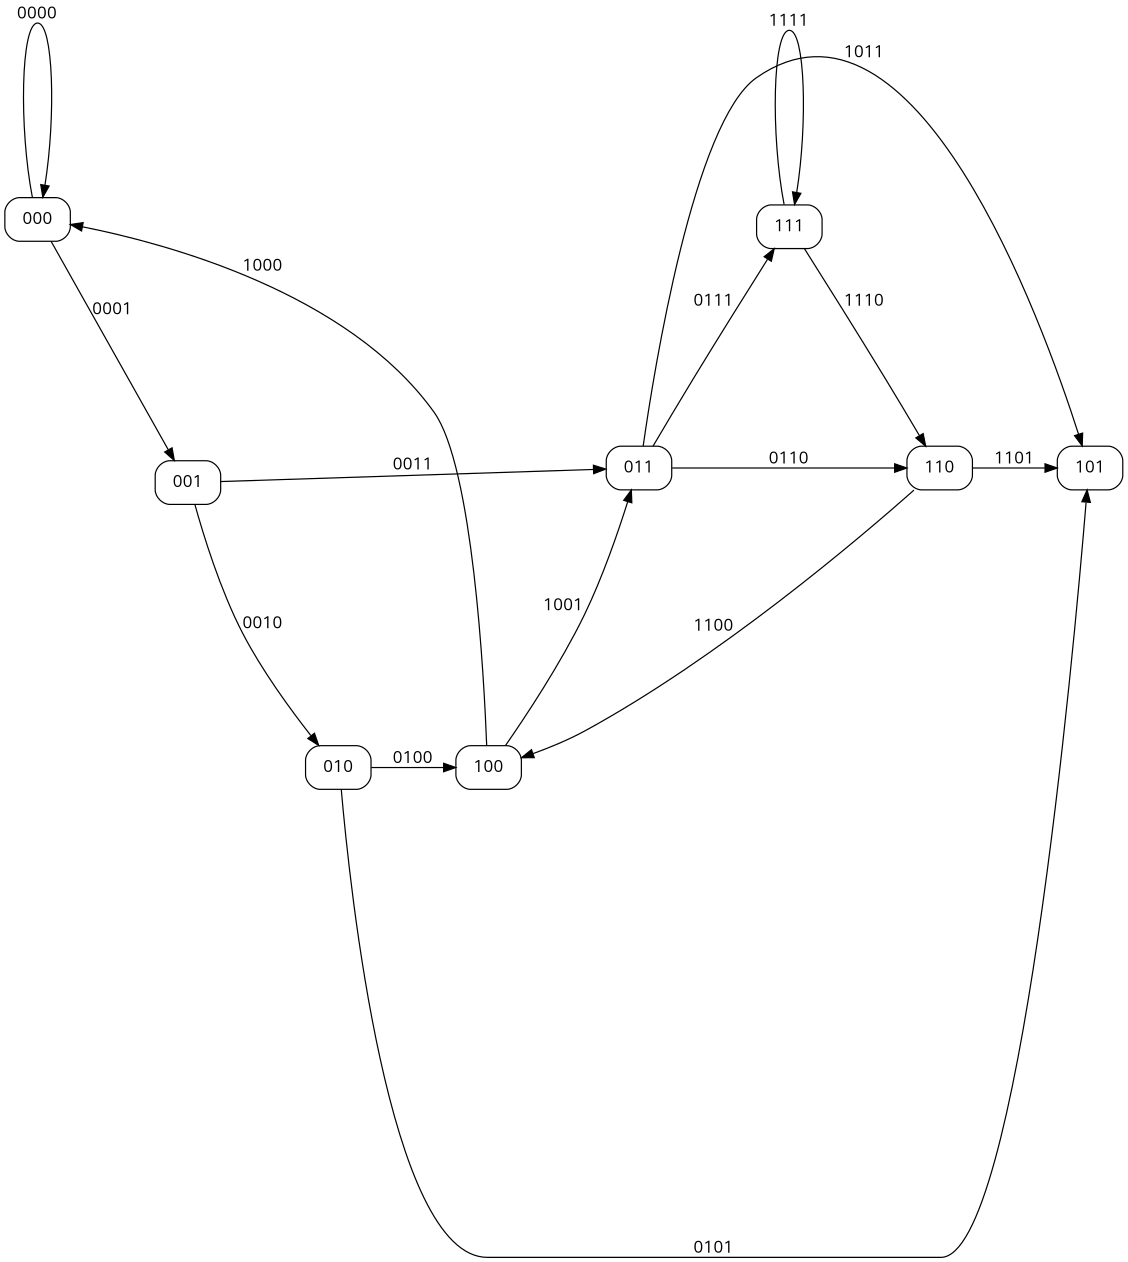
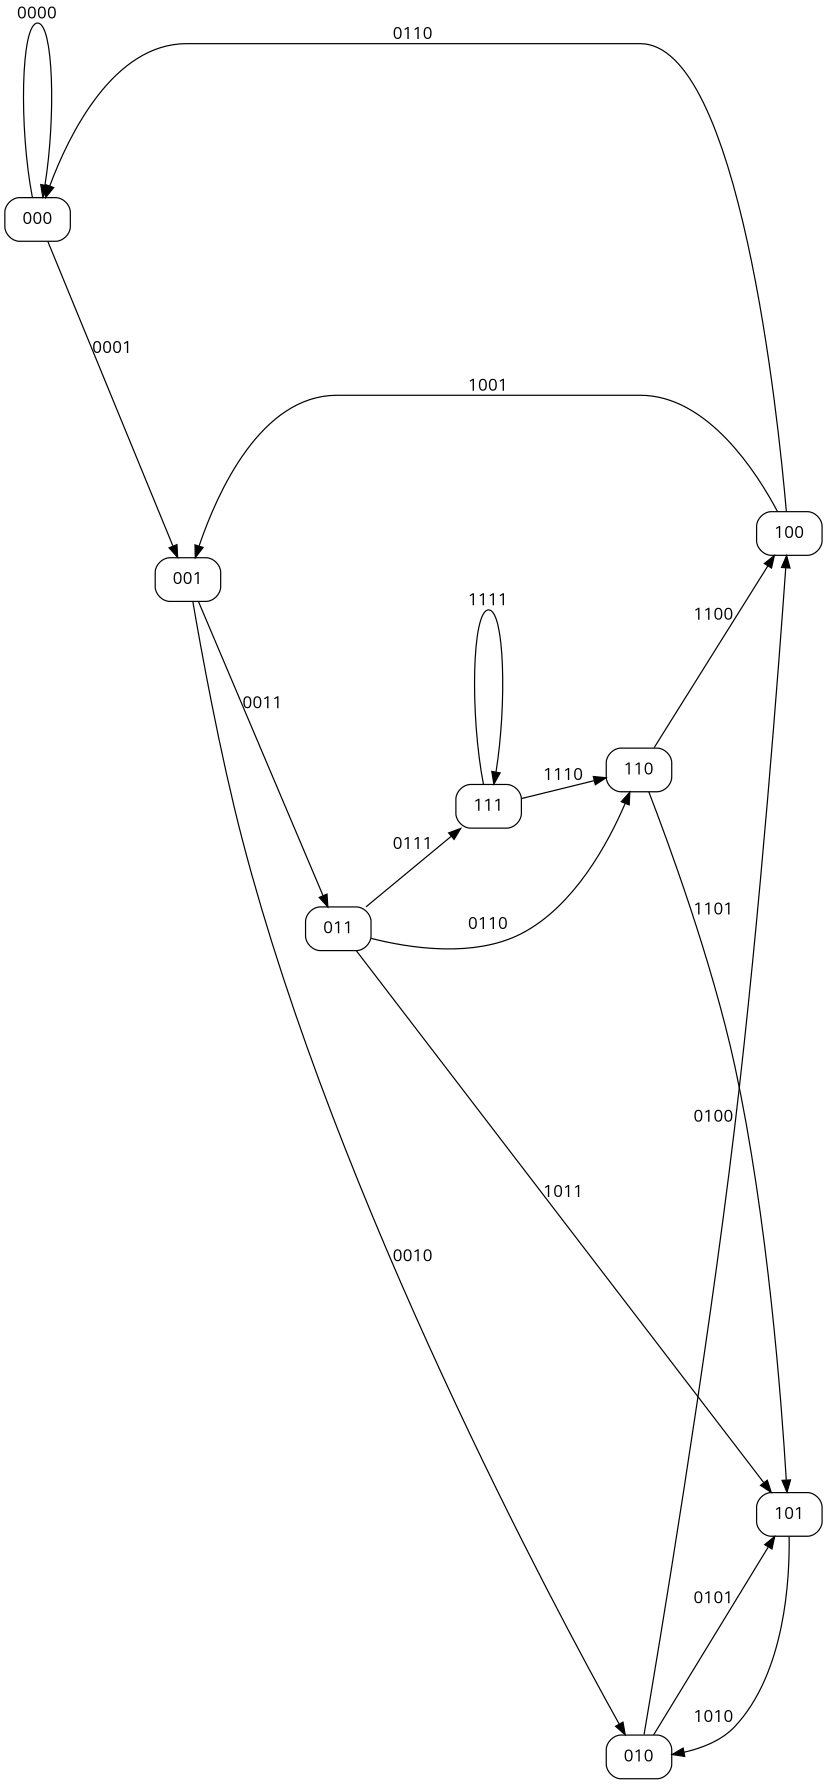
(263, 266) -> (413, 35)
(577, 629) -> (474, 395)
none -> (771, 1664)
